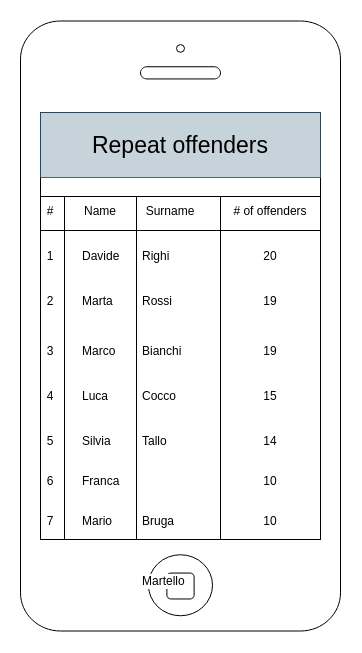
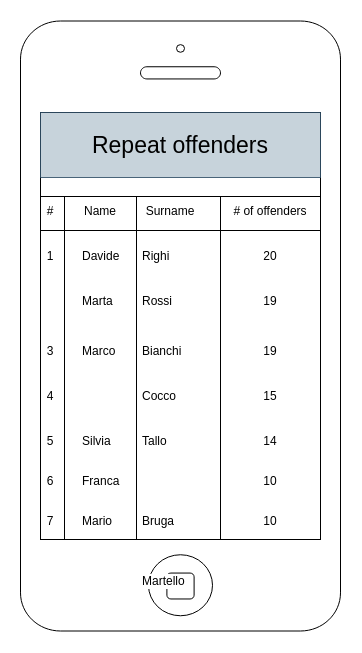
(51, 302) -> none
(101, 397) -> none
